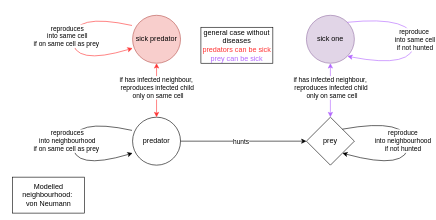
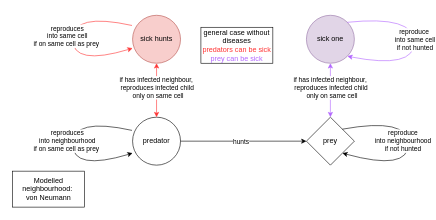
(156, 39) -> (156, 39)
(48, 195) -> (48, 189)
